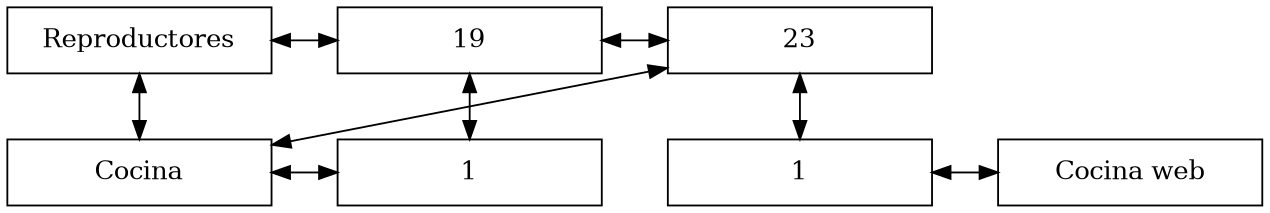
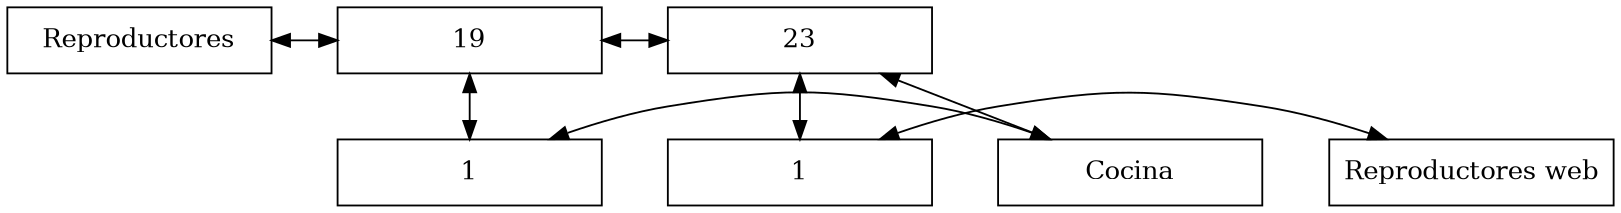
(139, 106) -> none
(1130, 172) -> (1471, 172)
